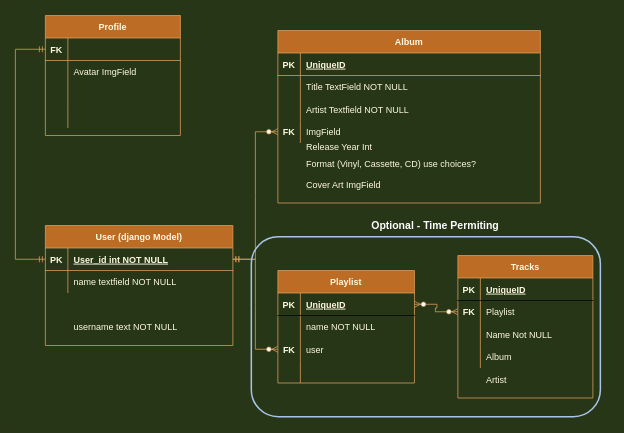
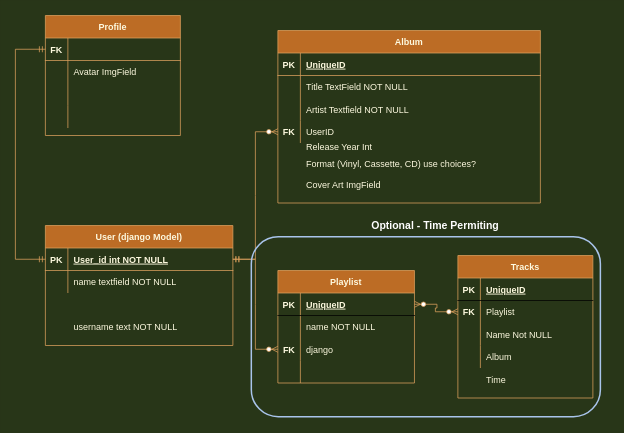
(324, 132) -> (321, 132)
(316, 350) -> (321, 350)
(500, 380) -> (495, 380)
